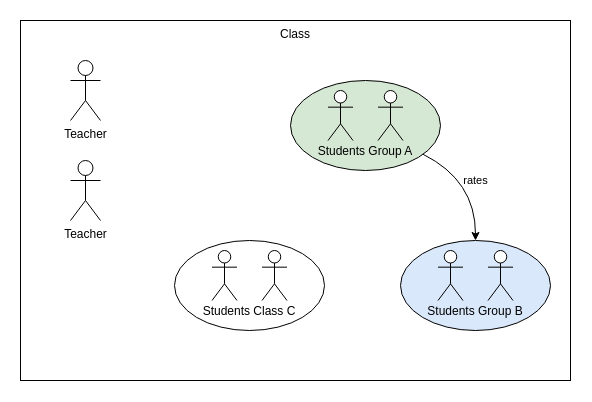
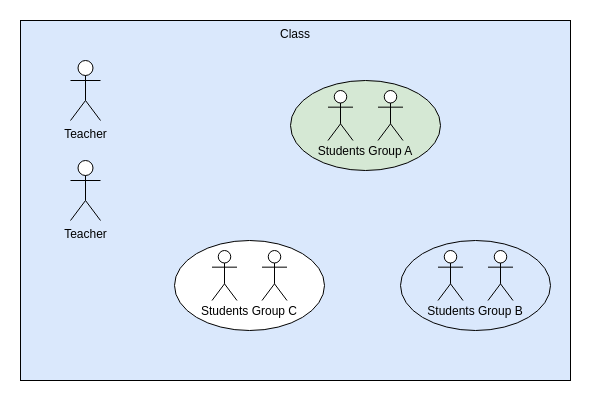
(462, 187) -> none
(296, 201) -> (296, 201)
(250, 310) -> (250, 310)
